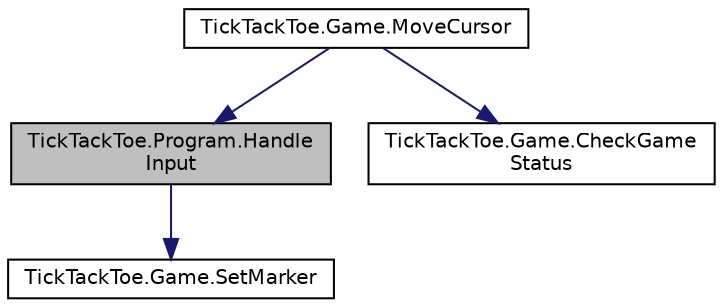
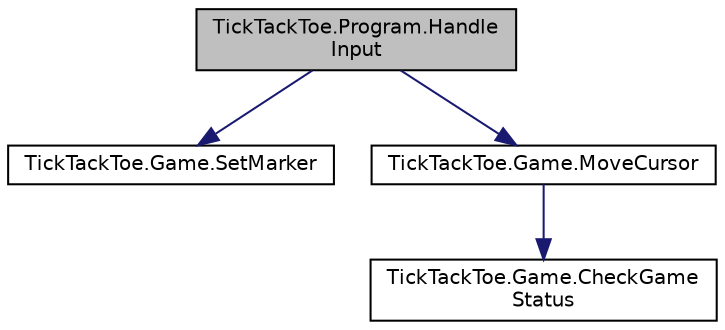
(281, 80) -> (450, 102)
